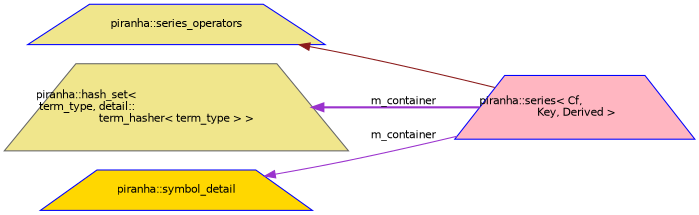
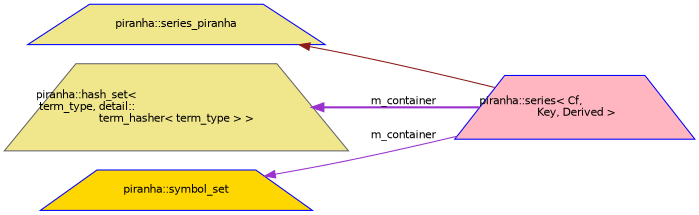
(176, 24) -> (176, 24)
(176, 190) -> (176, 190)
